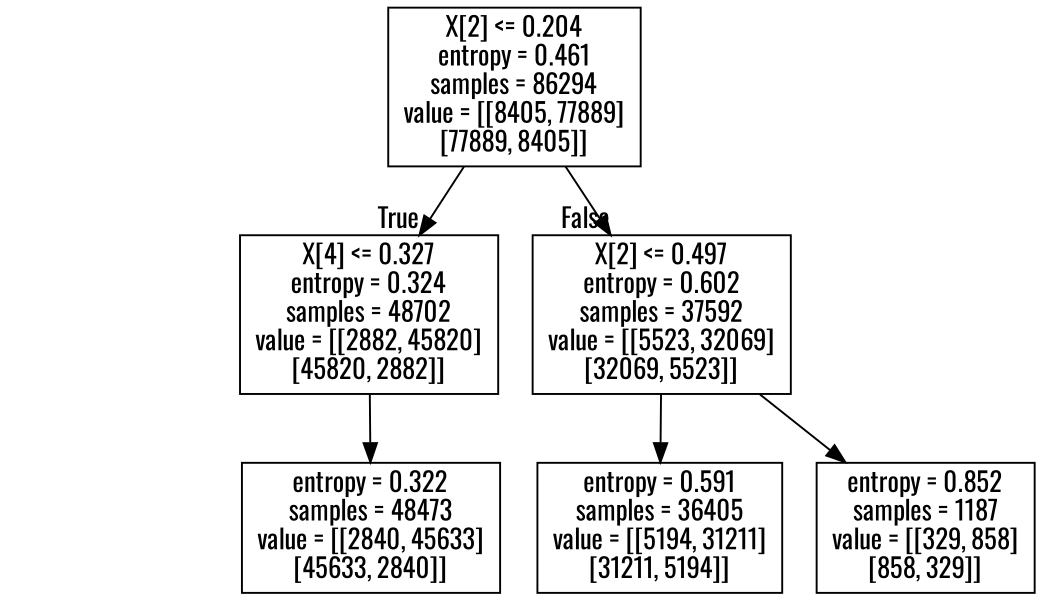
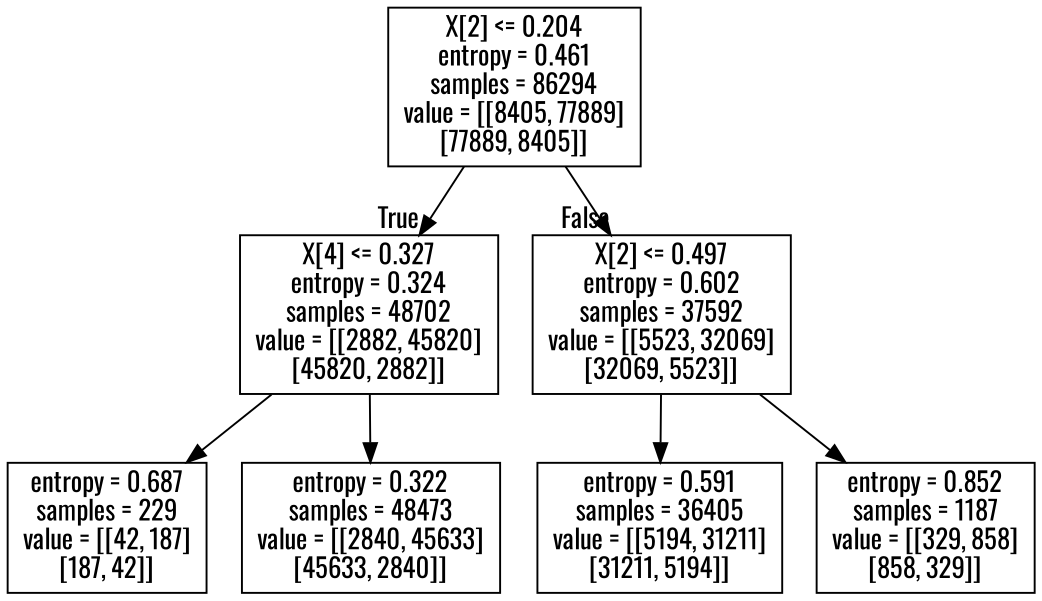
none -> (107, 528)
